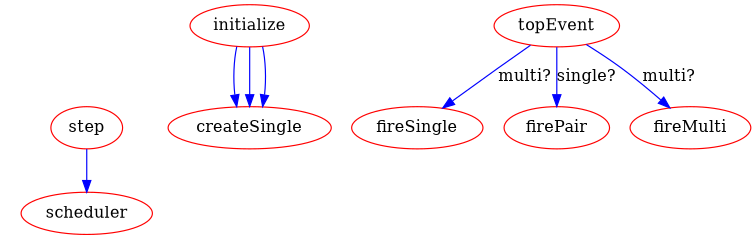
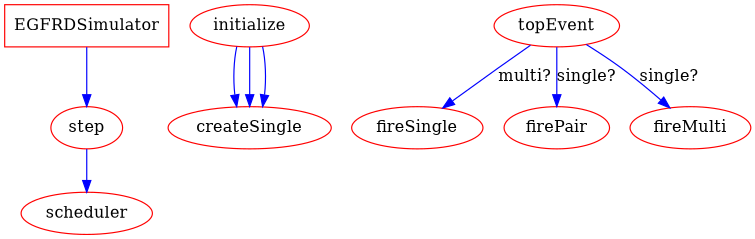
none -> (87, 26)
(669, 77) -> (669, 77)
